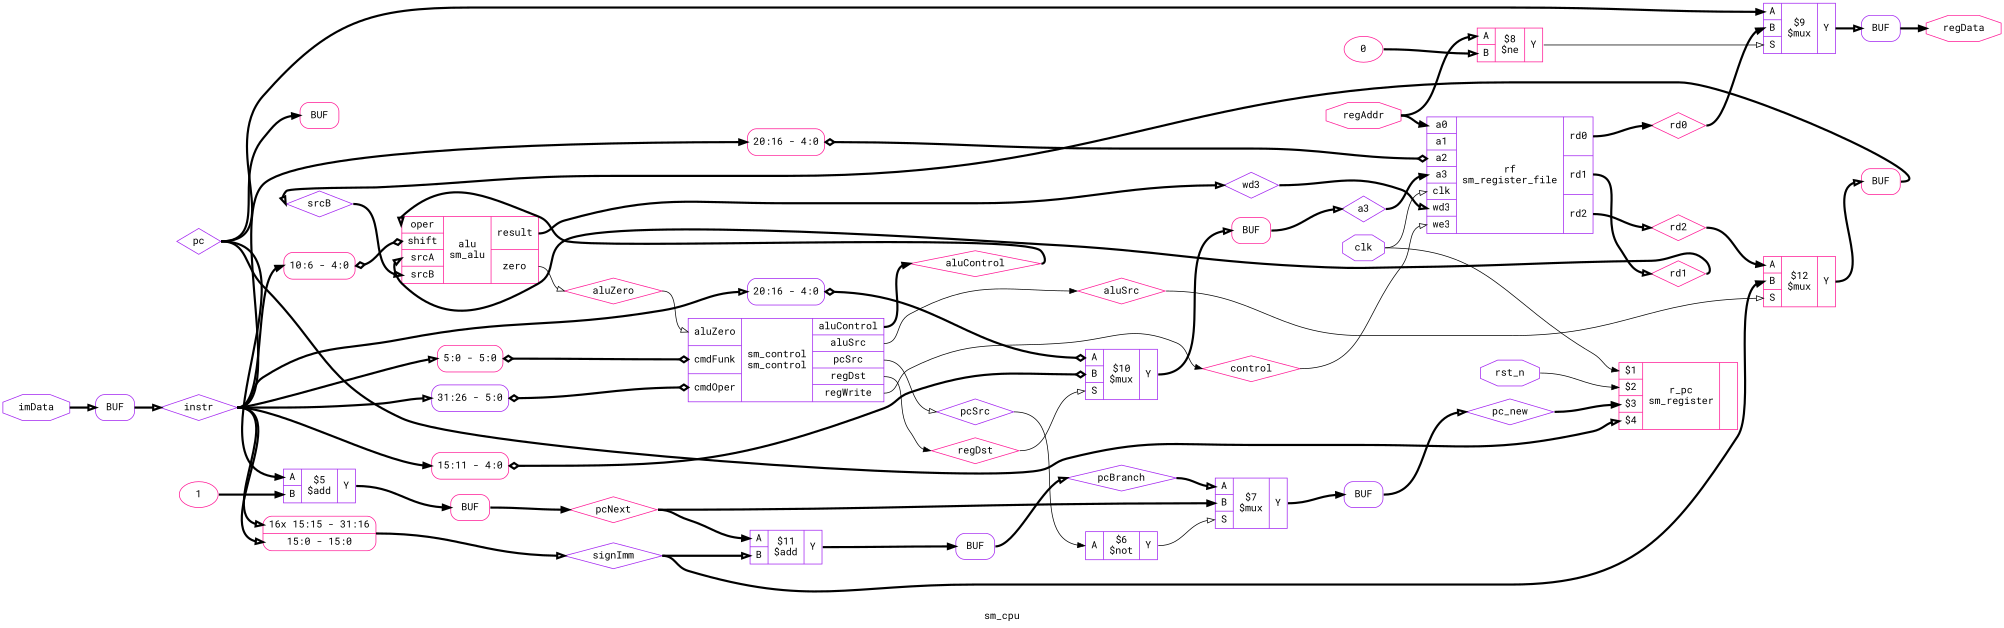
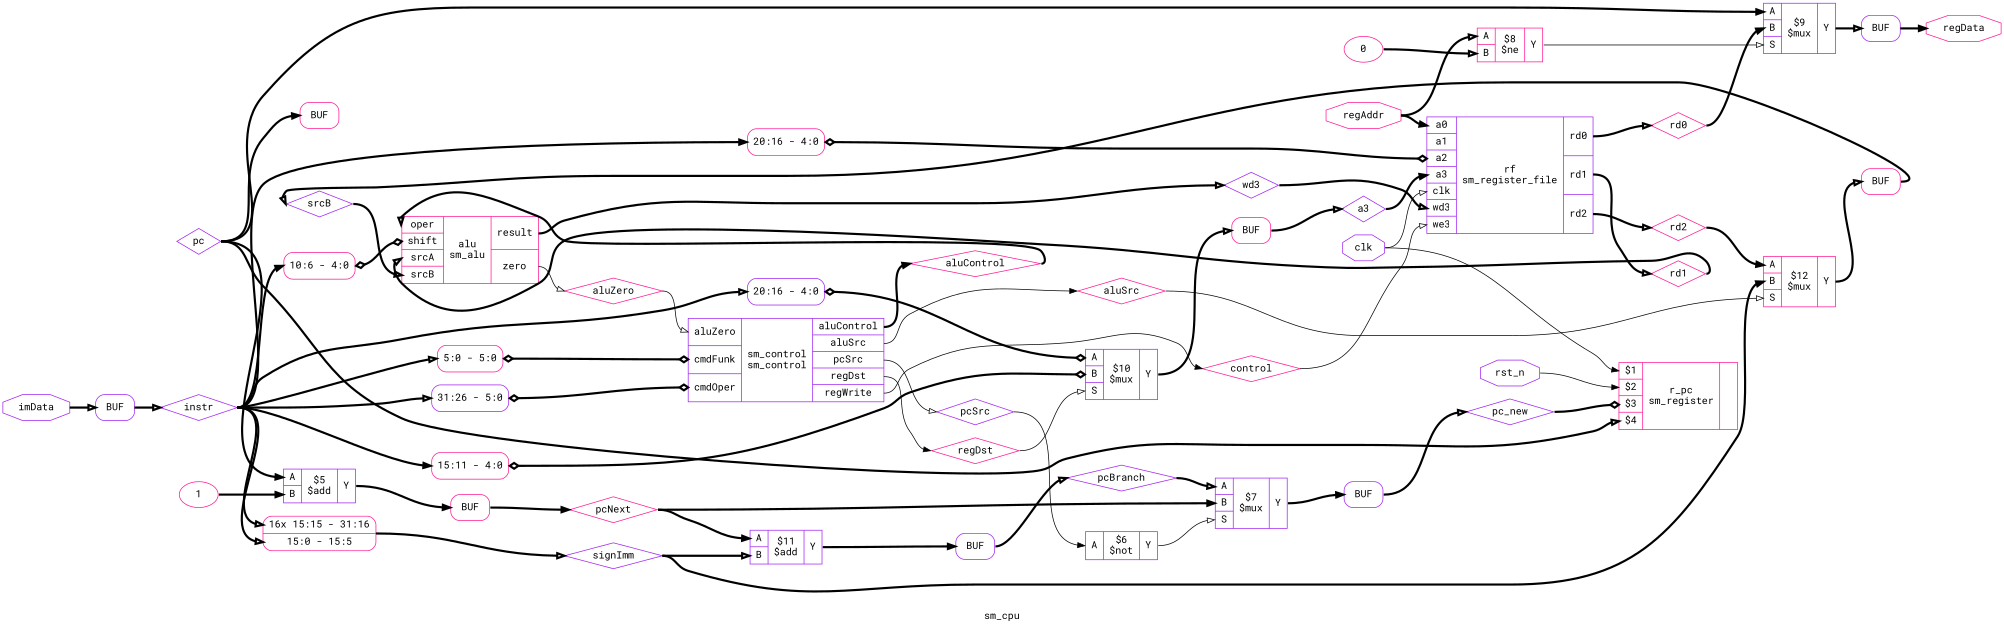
(1618, 132) -> (1618, 132)
(1583, 409) -> (1583, 409)
(319, 542) -> (319, 542)
